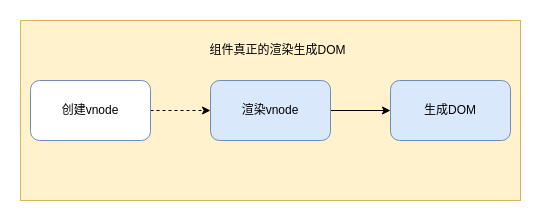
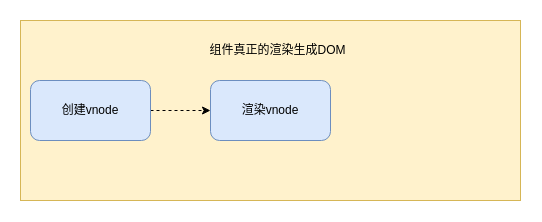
(91, 111) -> (91, 111)
(357, 111) -> none
(451, 111) -> none
